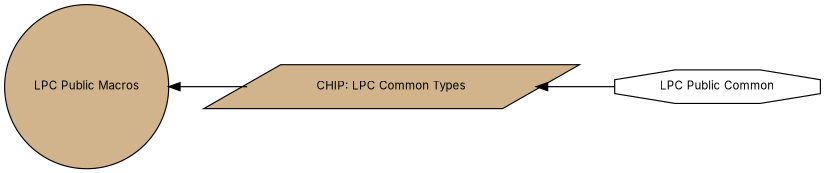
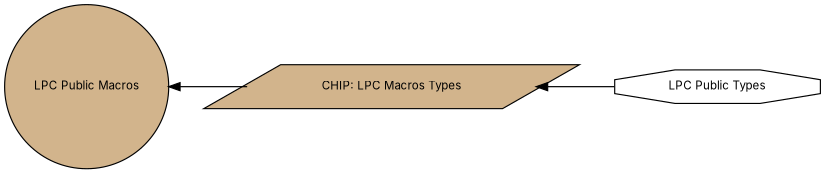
(392, 87) -> (392, 87)
(718, 87) -> (718, 87)
